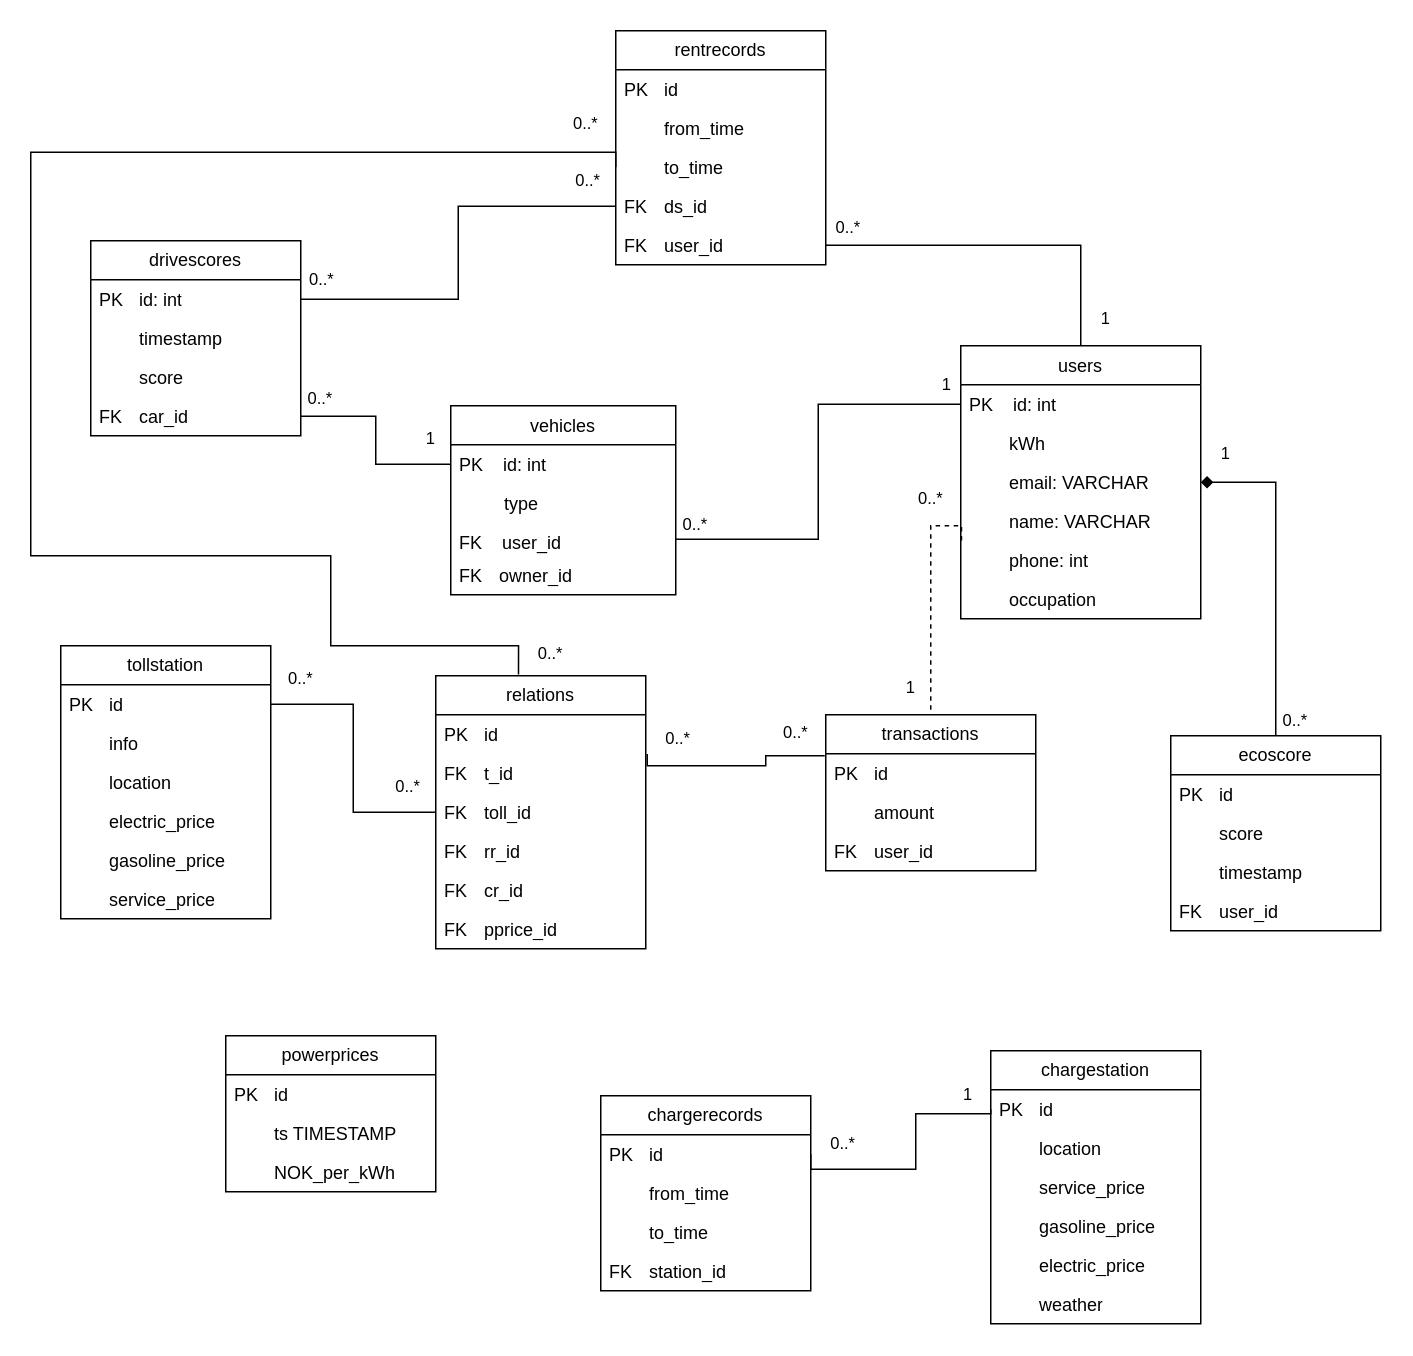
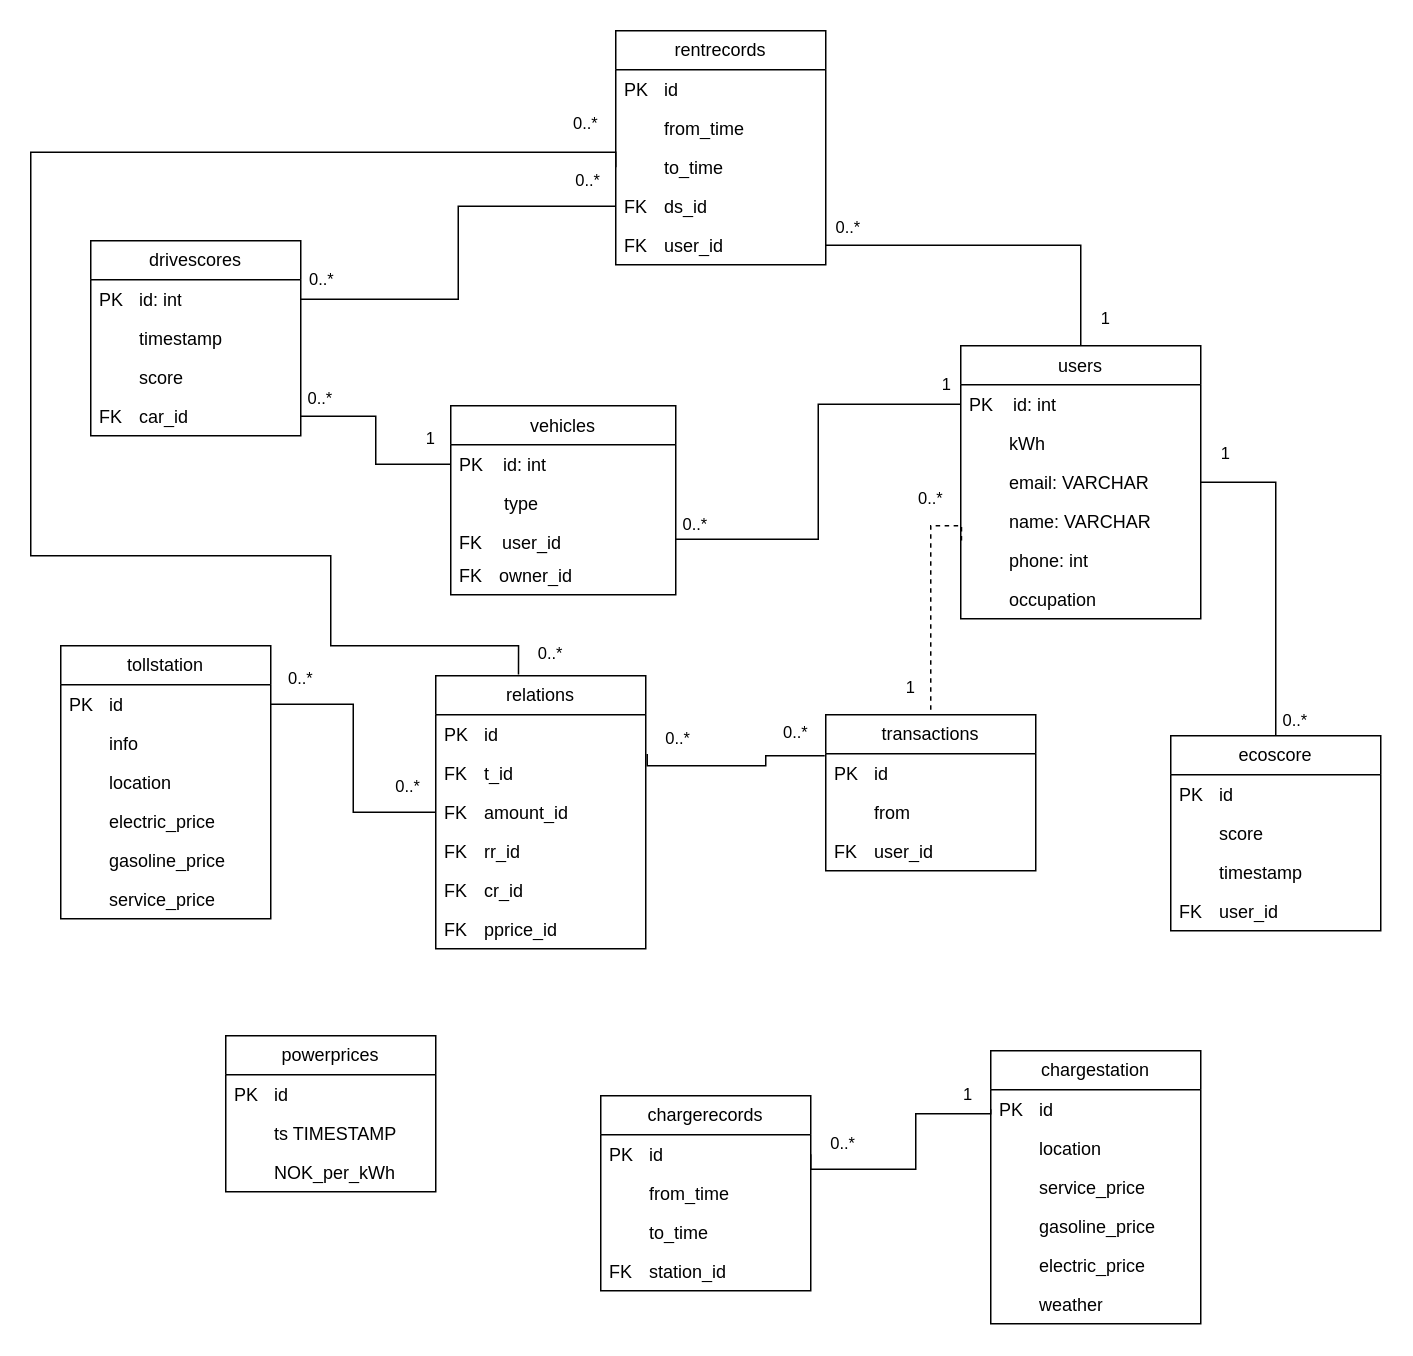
(1213, 482) -> (1208, 482)
(488, 814) -> (503, 814)
(865, 814) -> (855, 814)
